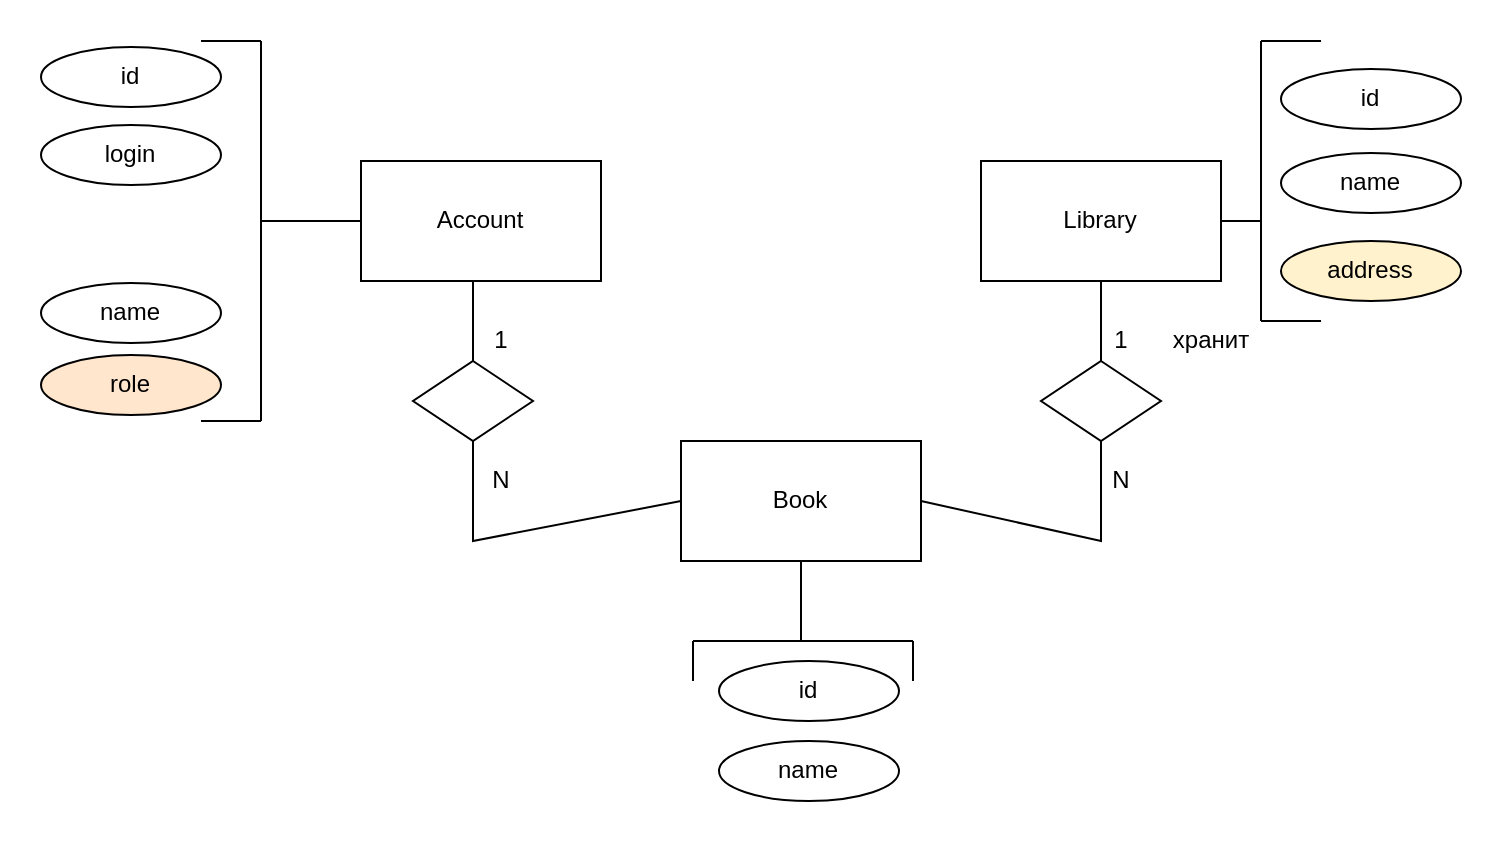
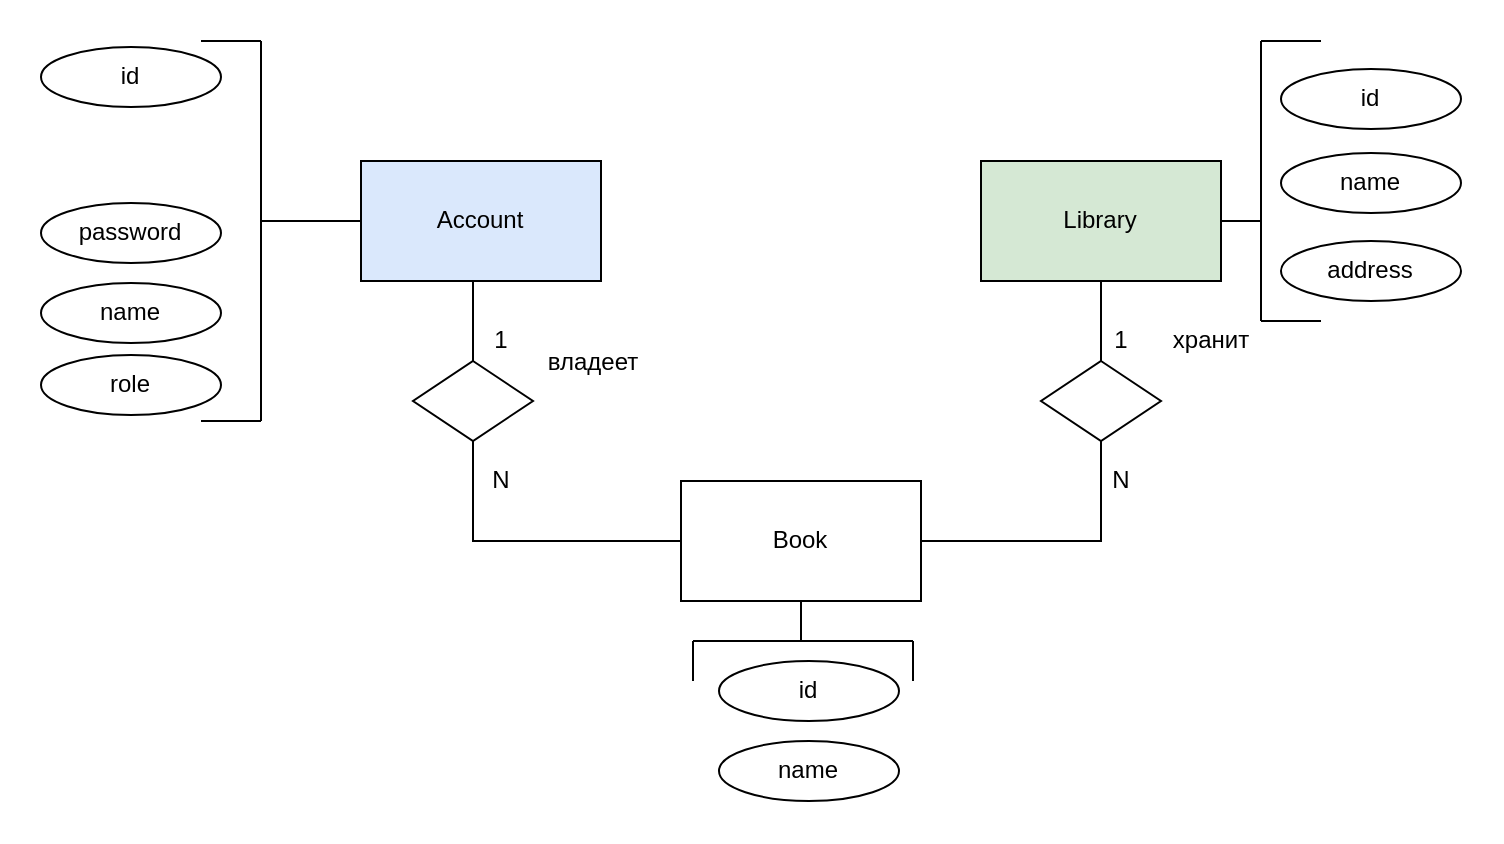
(131, 155) -> none
(481, 221) -> (481, 221)
(1101, 221) -> (1101, 221)
none -> (131, 233)
(1371, 271) -> (1371, 271)
none -> (593, 363)
(131, 385) -> (131, 385)
(801, 501) -> (801, 541)
